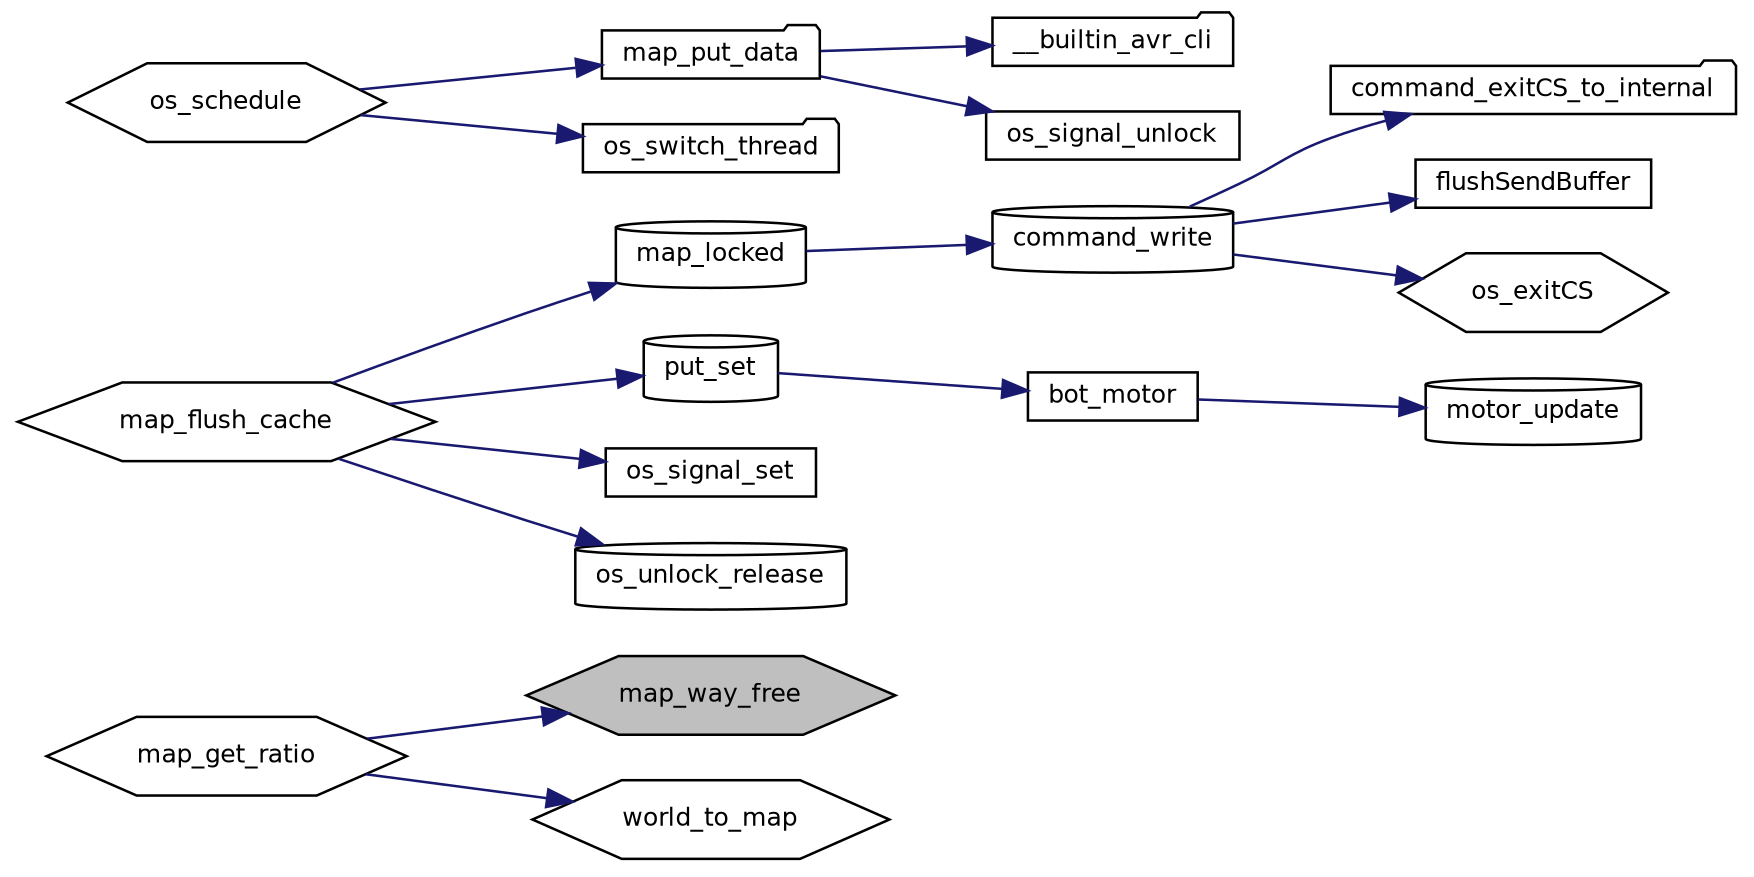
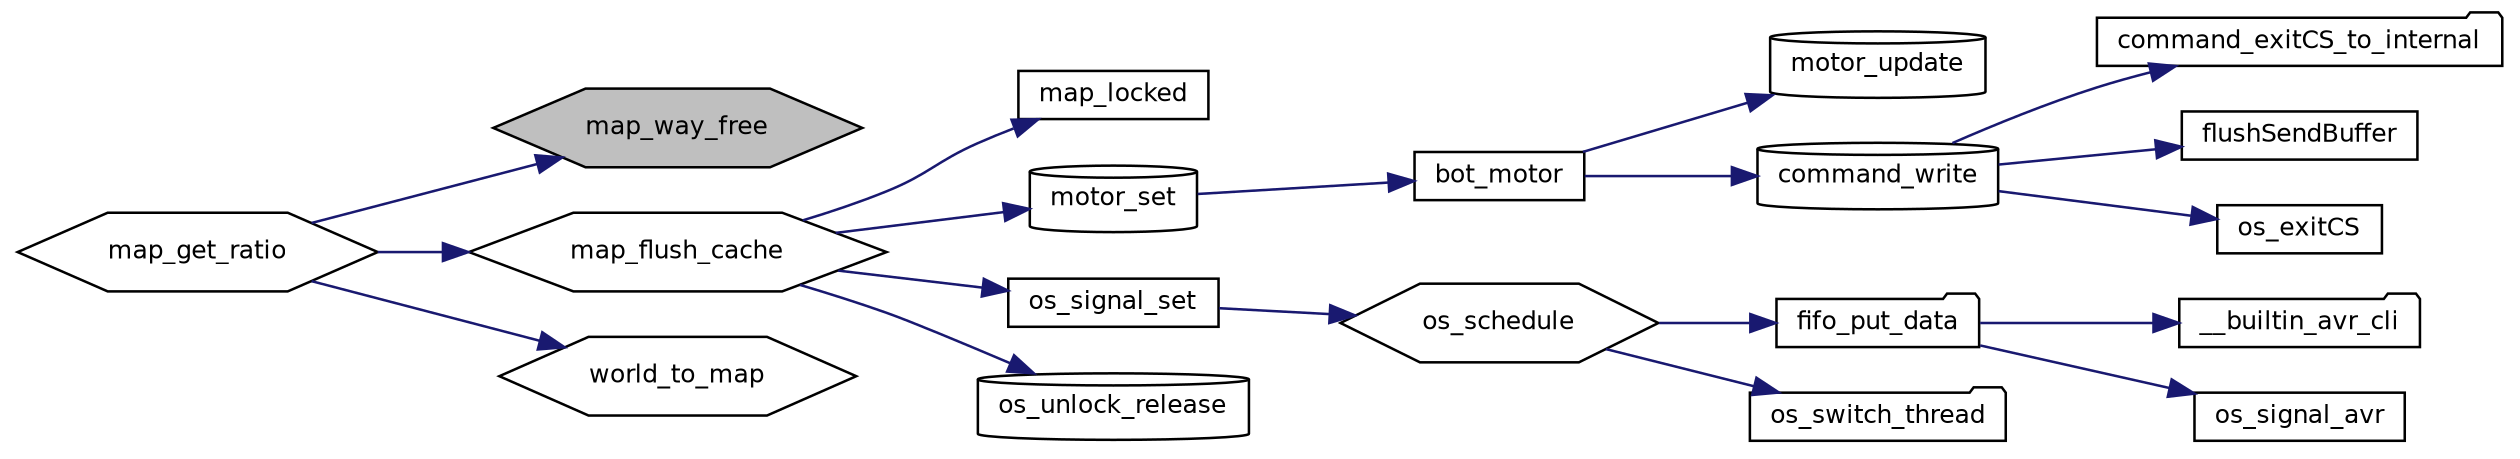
(711, 54) -> (1878, 323)
(1113, 136) -> (2300, 417)
(886, 248) -> (1658, 176)
none -> (410, 252)
(711, 255) -> (1113, 95)
(1533, 293) -> (2300, 229)
none -> (1274, 311)
(711, 369) -> (1113, 199)
